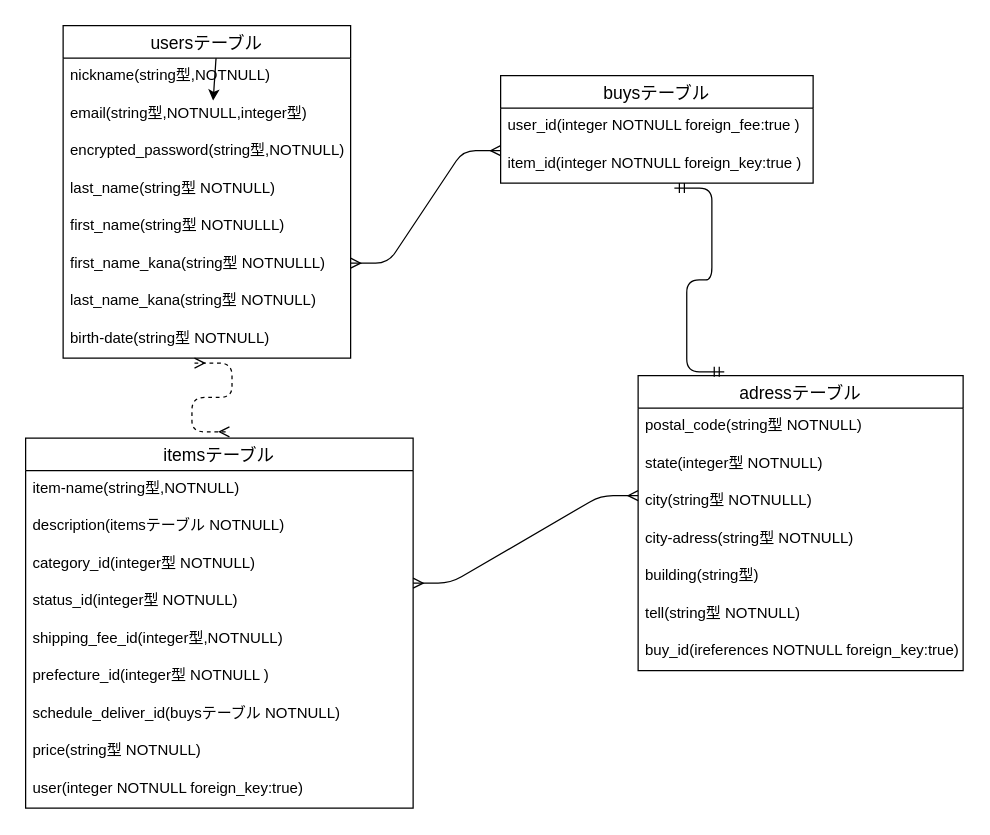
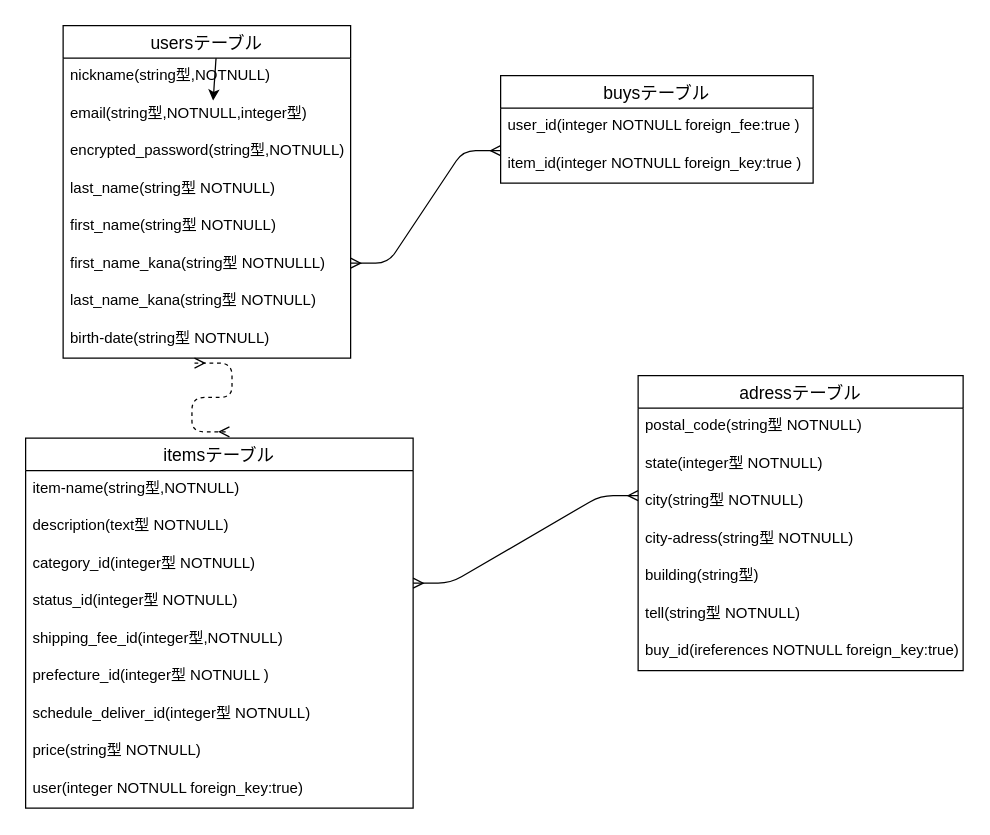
(185, 225) -> (181, 225)
(701, 280) -> none
(735, 500) -> (731, 500)
(164, 525) -> (139, 525)
(191, 713) -> (180, 713)
